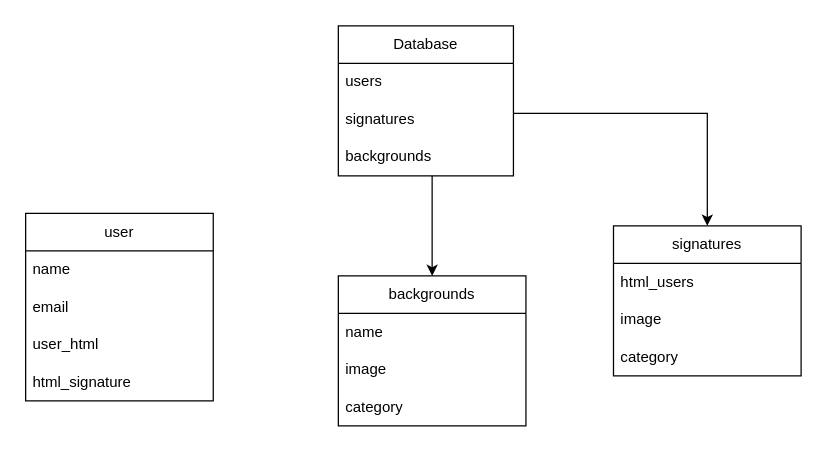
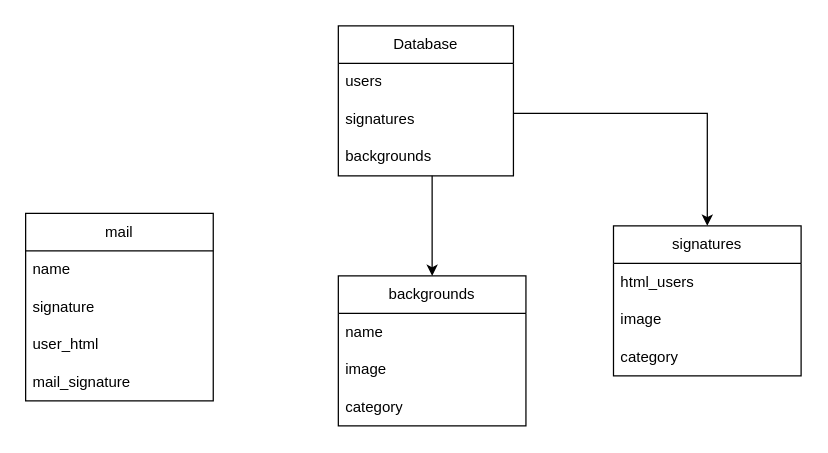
(119, 232) -> (119, 232)
(50, 307) -> (69, 307)
(88, 382) -> (86, 382)
